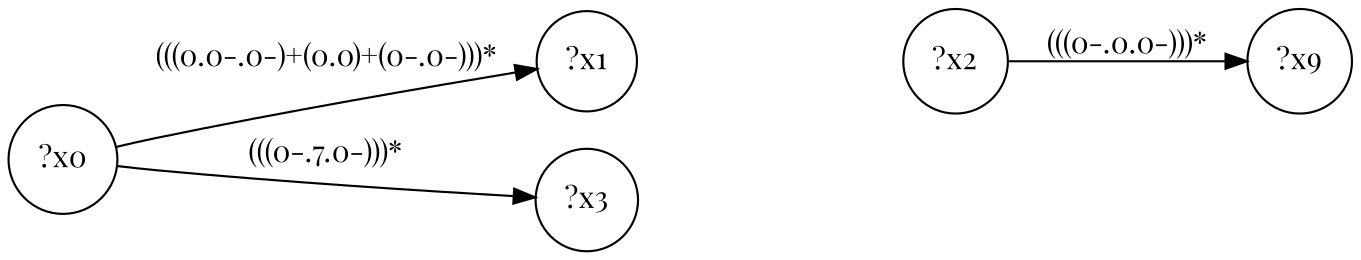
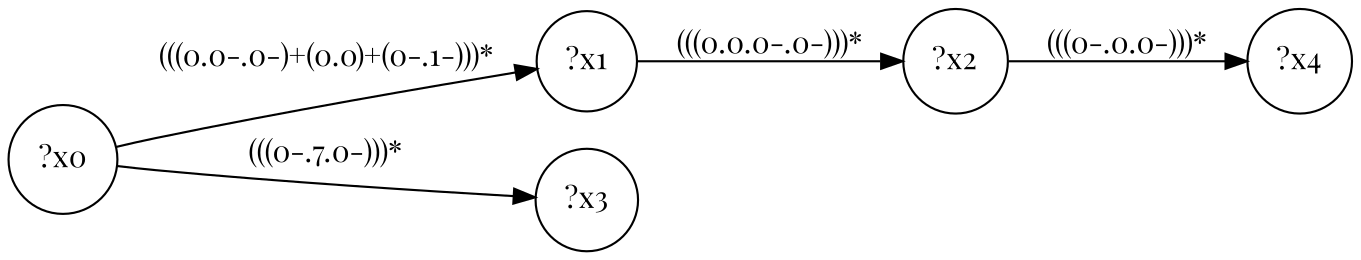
(326, 58) -> (326, 58)
none -> (759, 61)
(1300, 61) -> (1300, 61)
